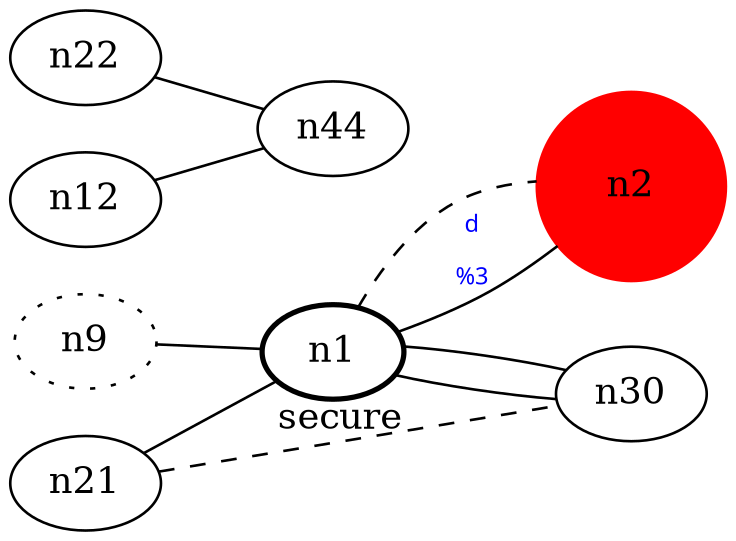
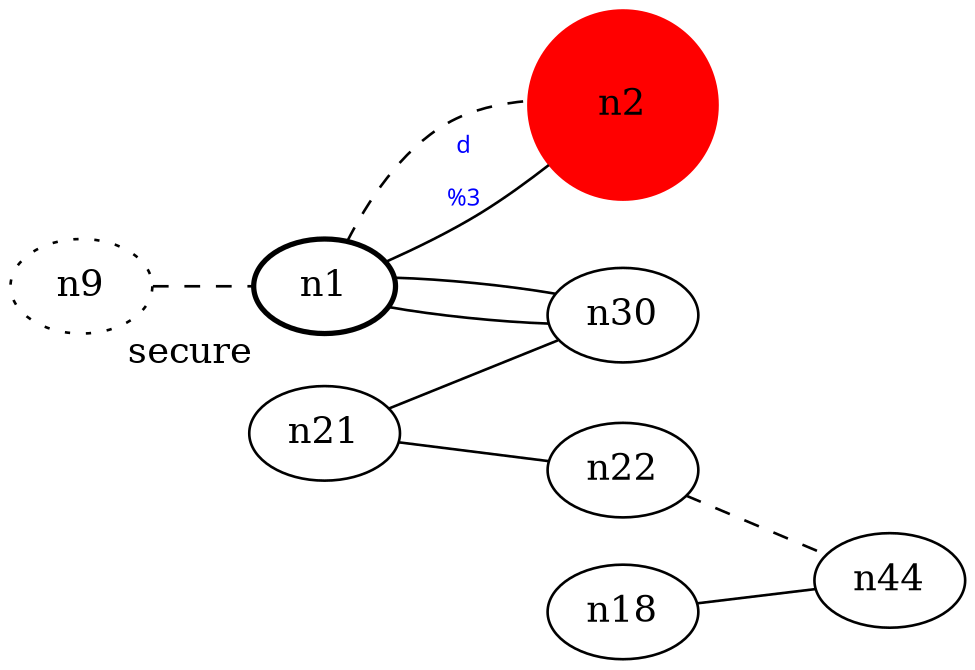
(209, 93) -> (756, 525)
(86, 200) -> (623, 612)
(209, 347) -> (203, 286)
(210, 417) -> (474, 452)
(358, 439) -> (473, 374)
